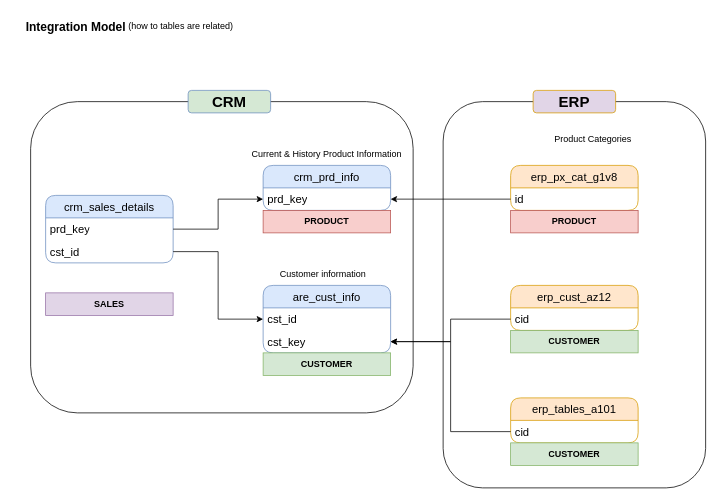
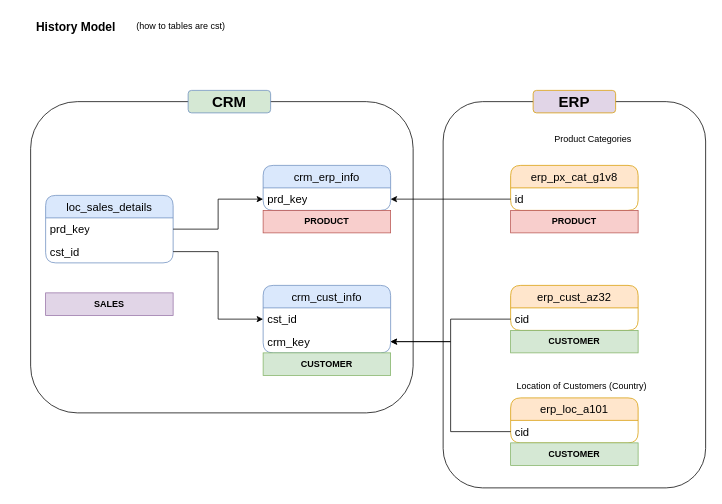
(76, 27) -> (76, 27)
(181, 27) -> (181, 27)
(327, 154) -> none
(327, 177) -> (327, 177)
(109, 207) -> (109, 207)
(323, 274) -> none
(327, 297) -> (327, 297)
(574, 297) -> (574, 297)
(289, 342) -> (289, 342)
none -> (582, 387)
(574, 409) -> (574, 409)
